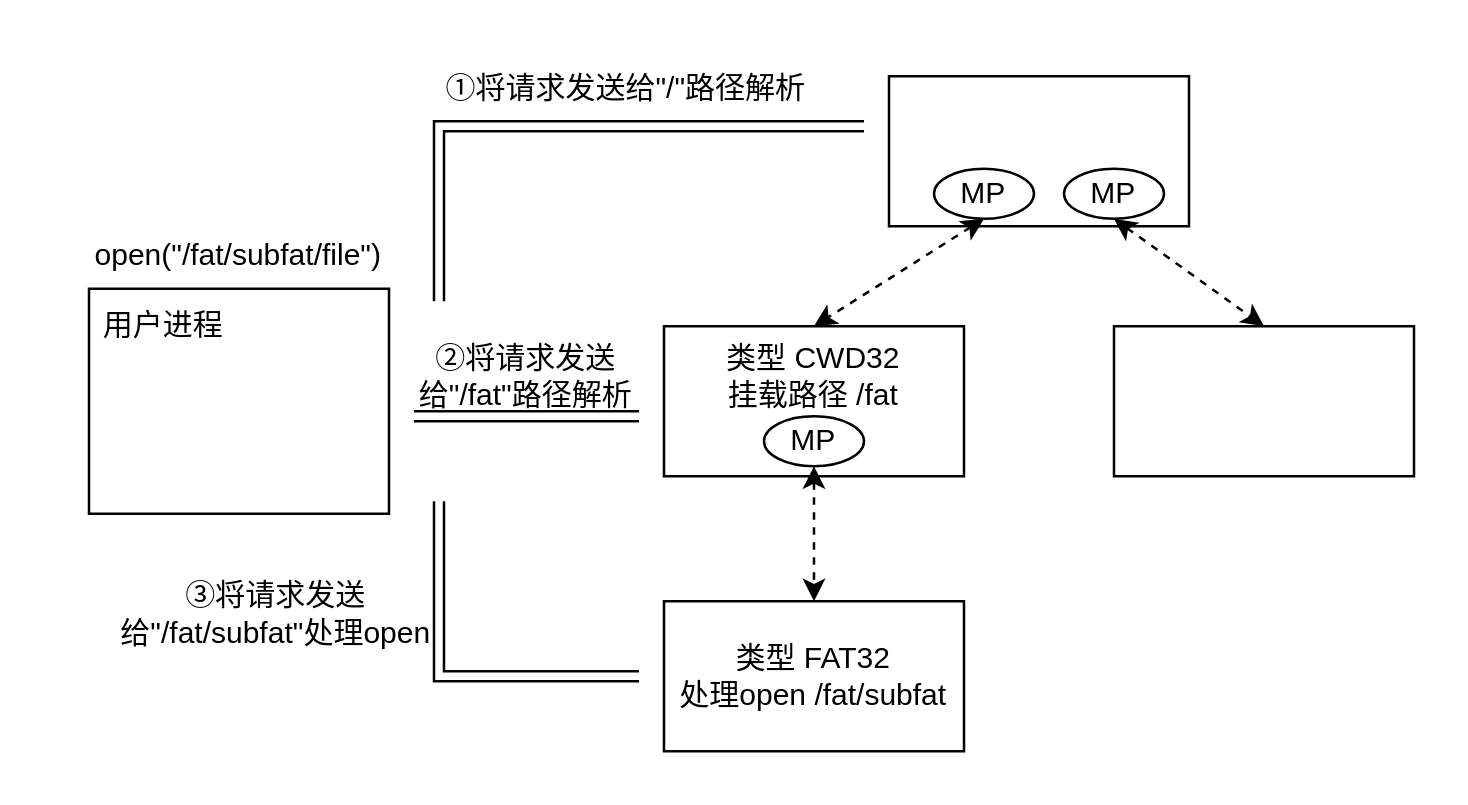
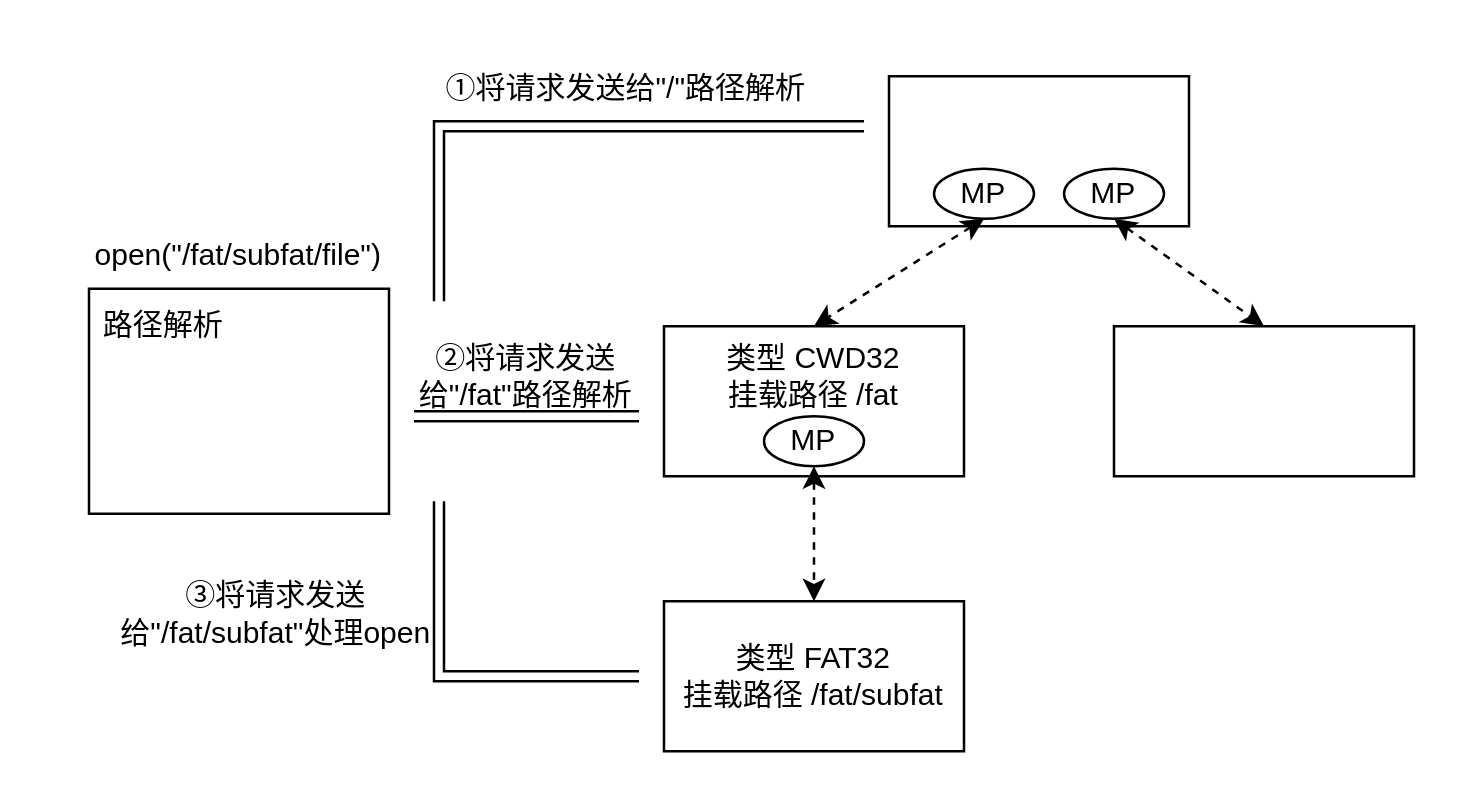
(164, 326) -> (164, 326)
(814, 676) -> (814, 676)
